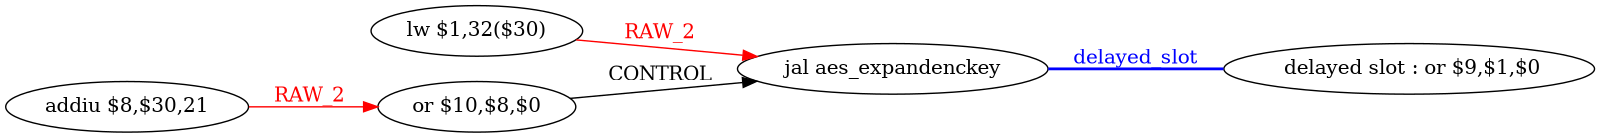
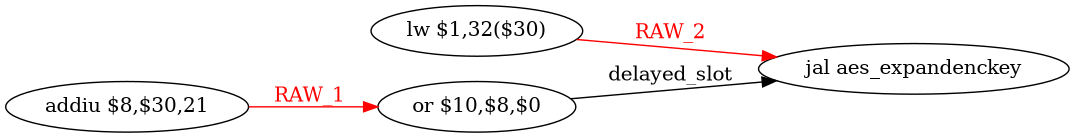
(1409, 69) -> none
(660, 75) -> (671, 75)
(310, 96) -> (310, 96)
